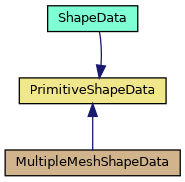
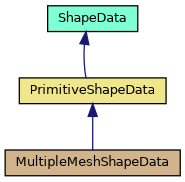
(101, 48) -> (84, 61)
